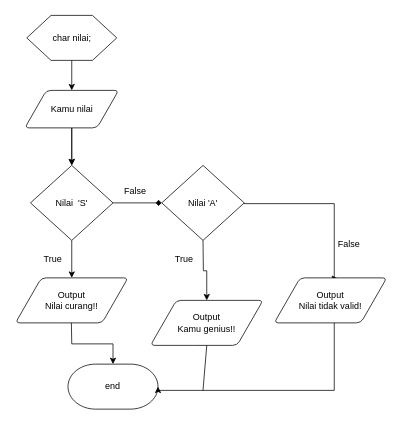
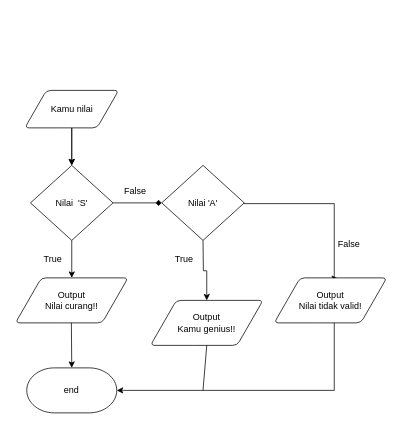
(72, 38) -> none
(72, 72) -> none
(113, 387) -> (72, 390)
